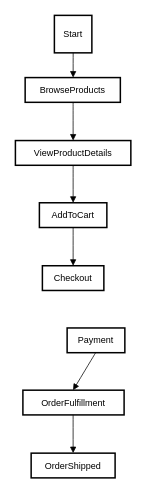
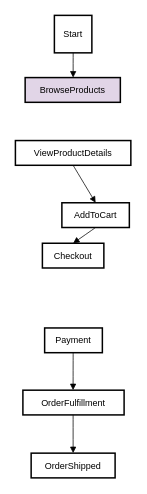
(73, 90) -> (73, 90)
(73, 134) -> none
(73, 215) -> (96, 215)
(73, 278) -> (73, 256)
(96, 341) -> (74, 341)
